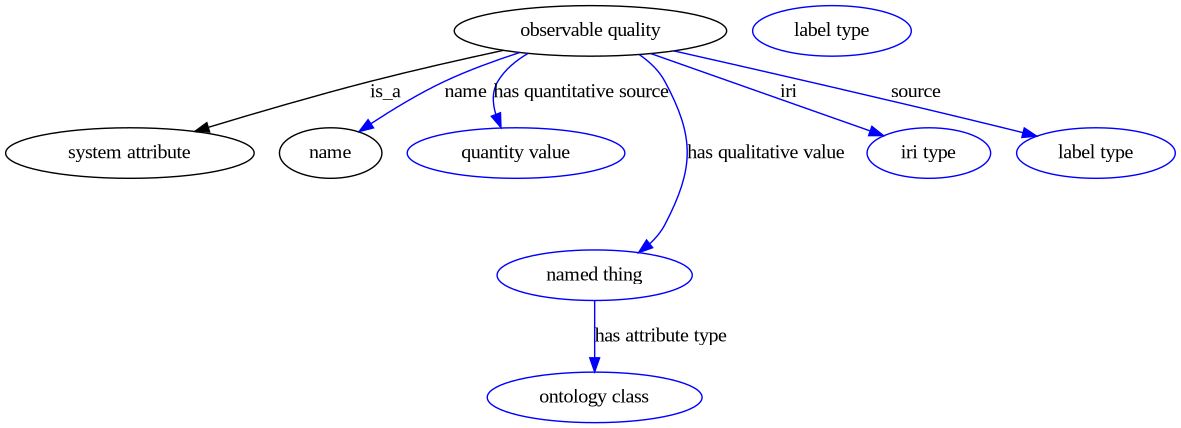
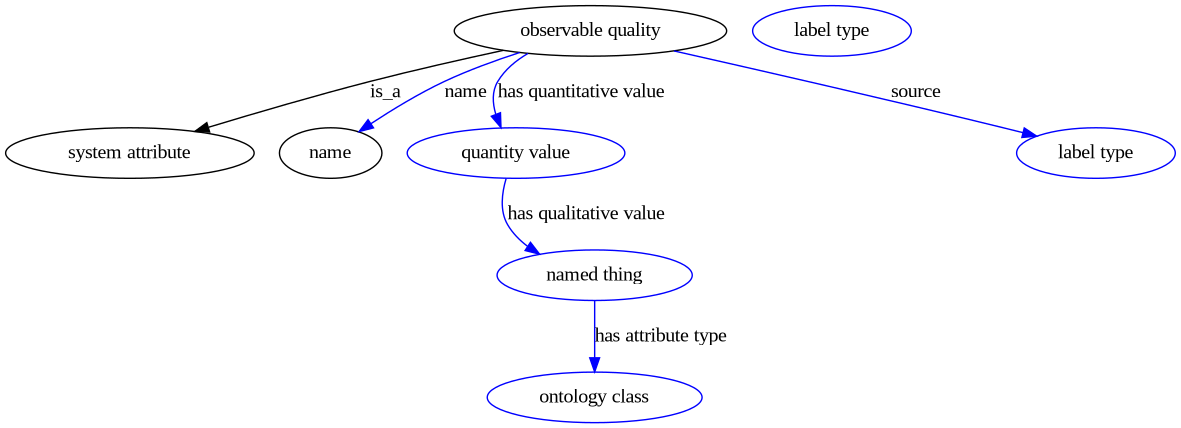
(581, 92) -> (581, 92)
(687, 146) -> (504, 216)
(929, 153) -> none
